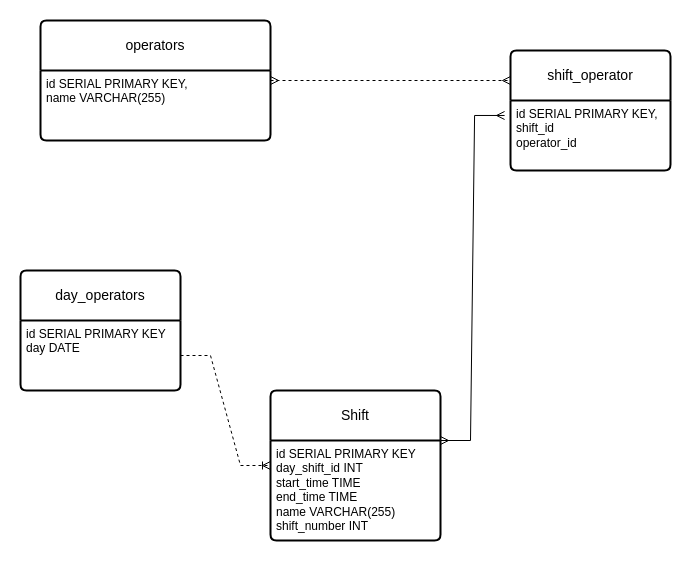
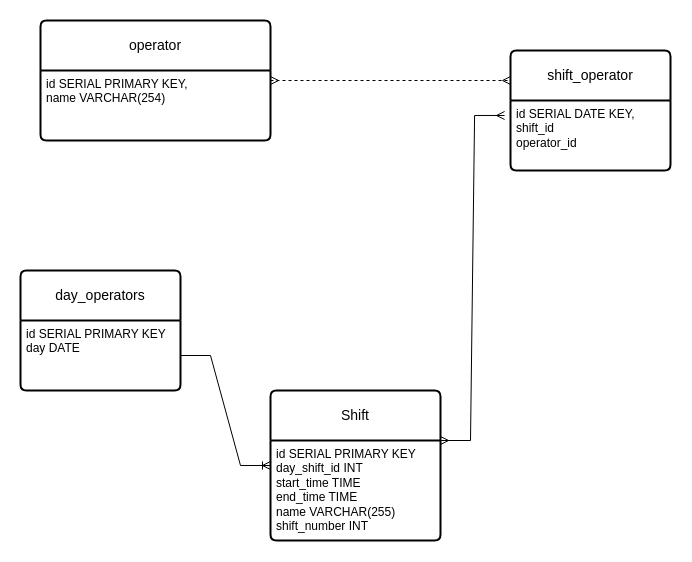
(156, 46) -> (156, 46)
(113, 92) -> (113, 92)
(583, 129) -> (573, 129)
(225, 410) -> (225, 410)
